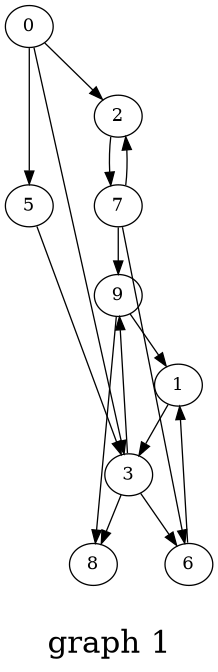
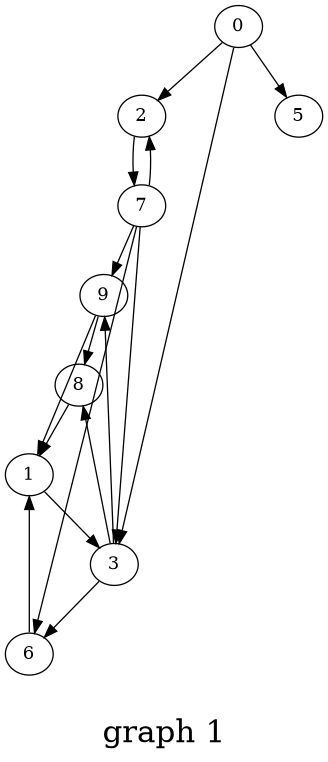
(77, 334) -> (129, 379)
none -> (63, 414)
